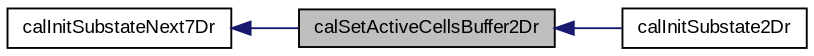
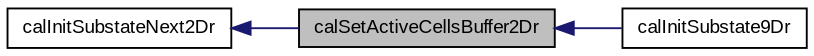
(119, 28) -> (119, 28)
(715, 28) -> (715, 28)
